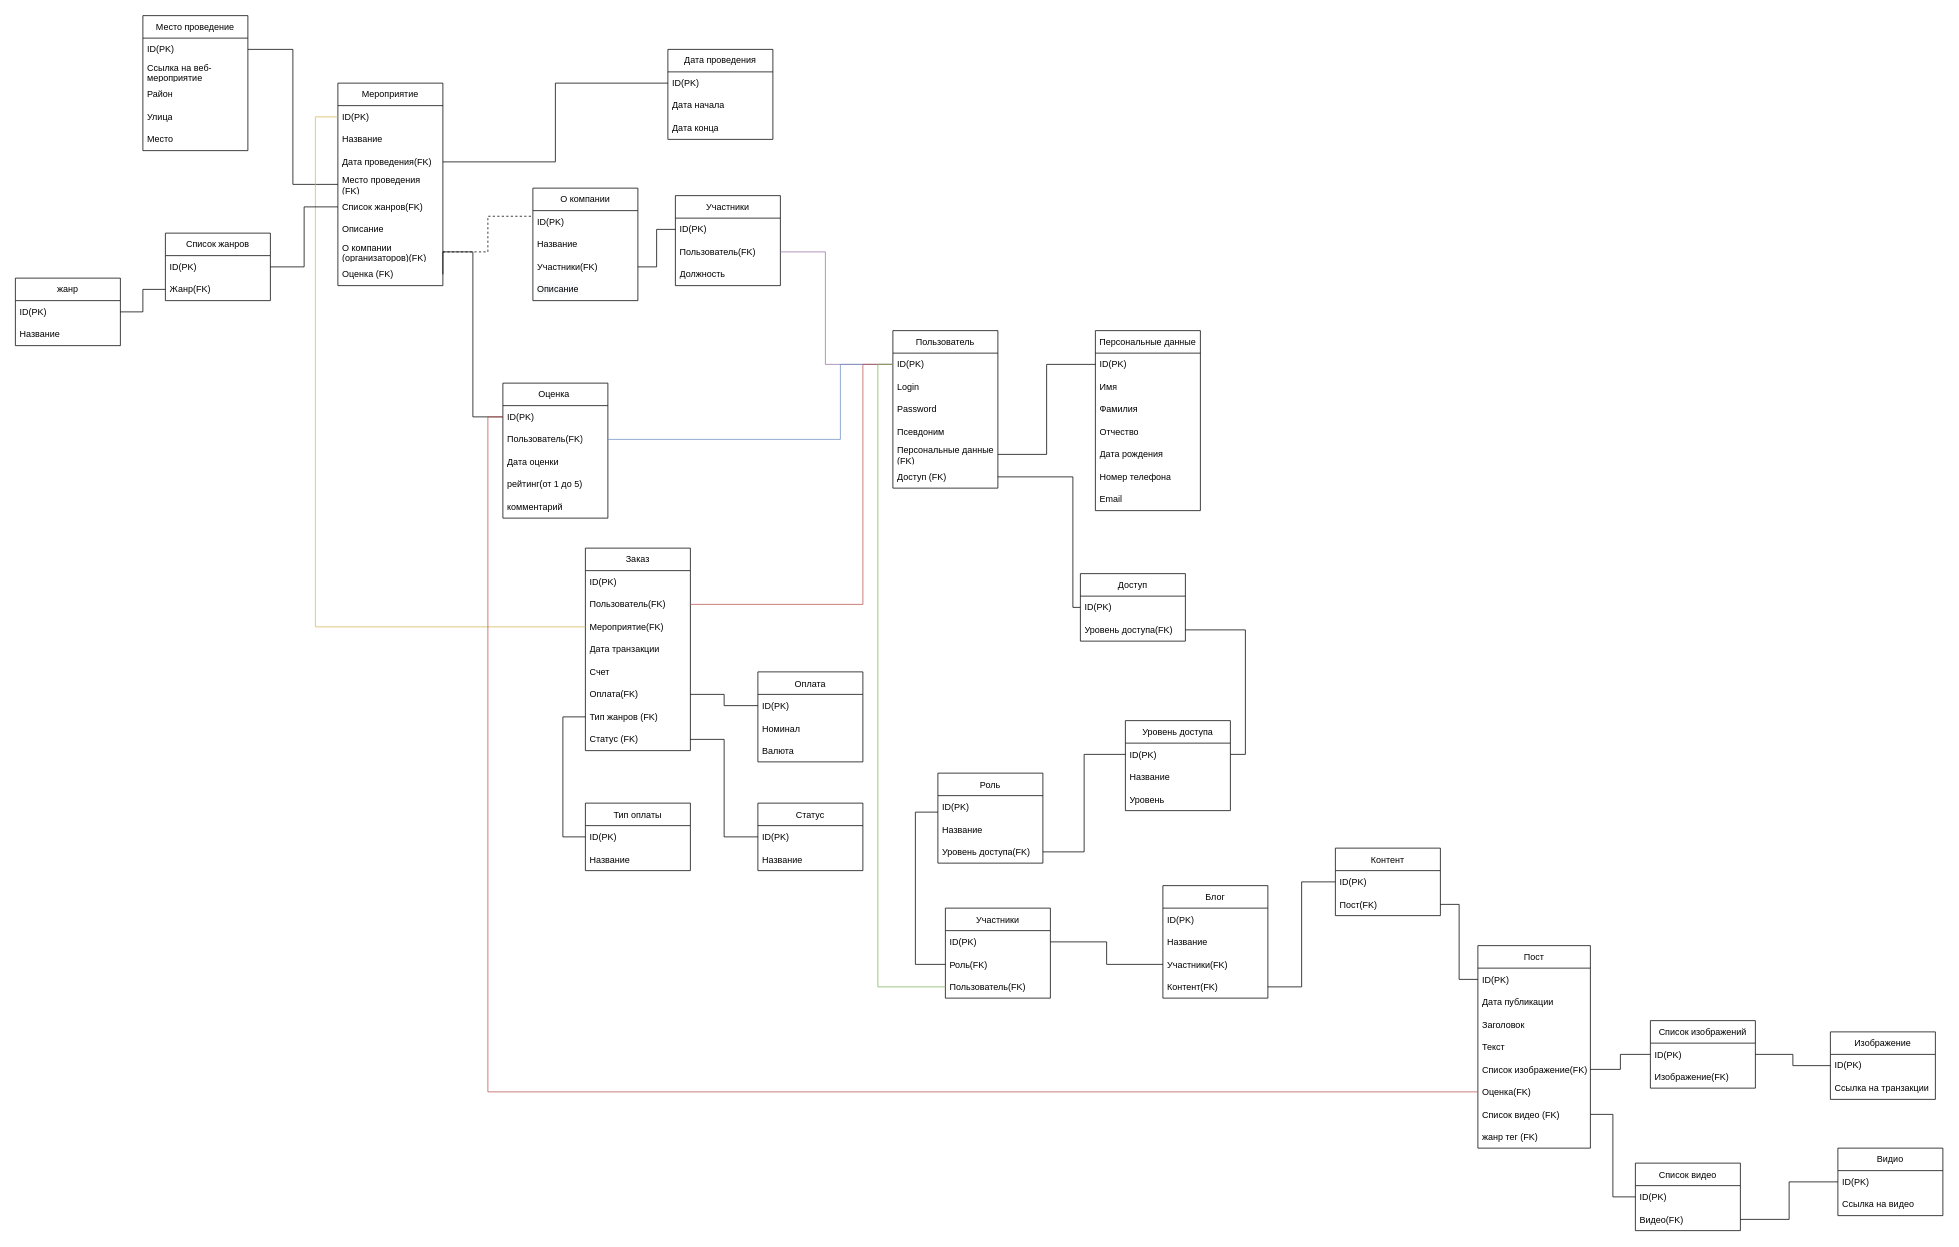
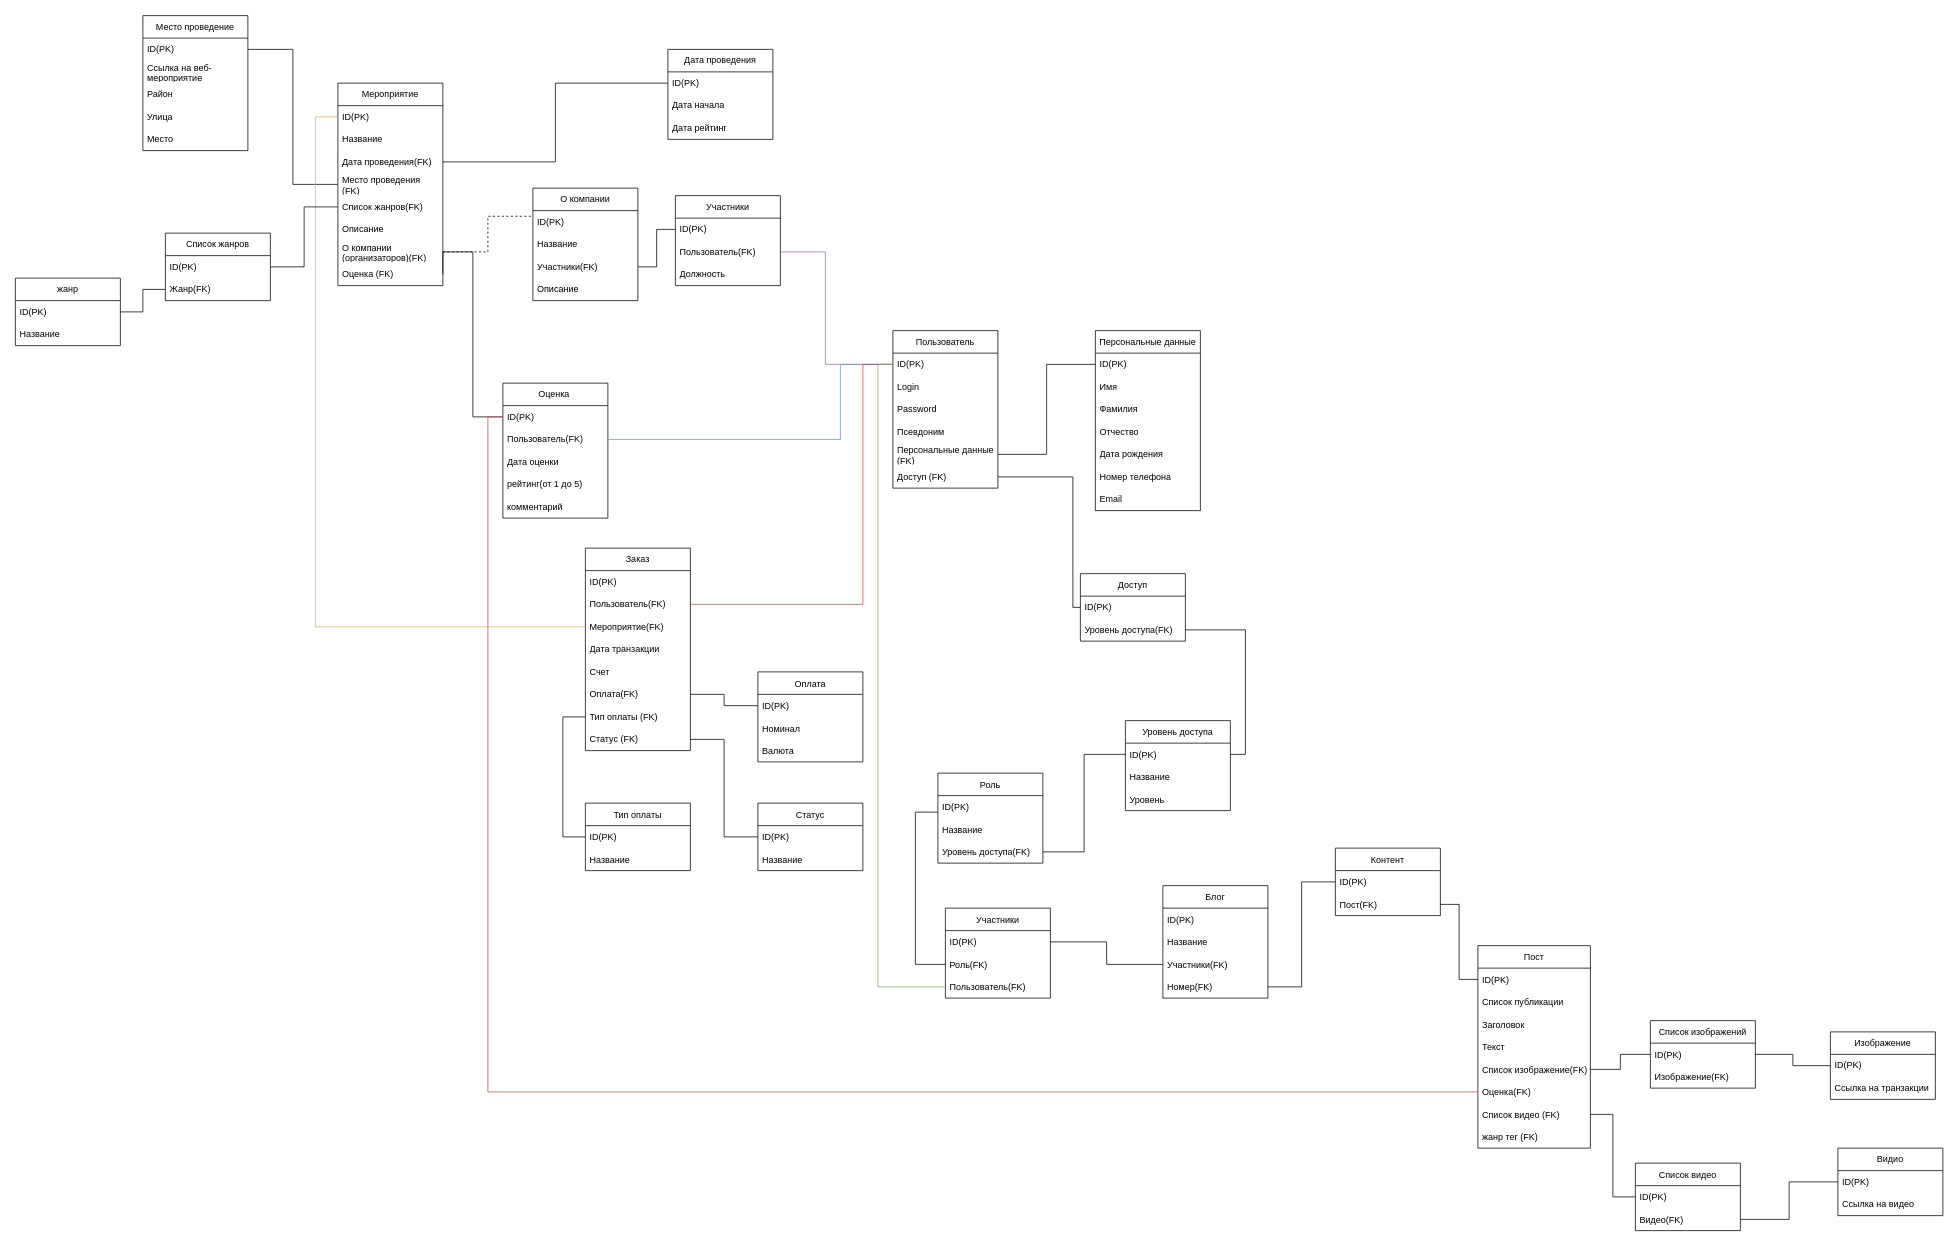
(696, 128) -> (701, 128)
(625, 717) -> (625, 717)
(1195, 987) -> (1190, 987)
(1519, 1002) -> (1524, 1002)
